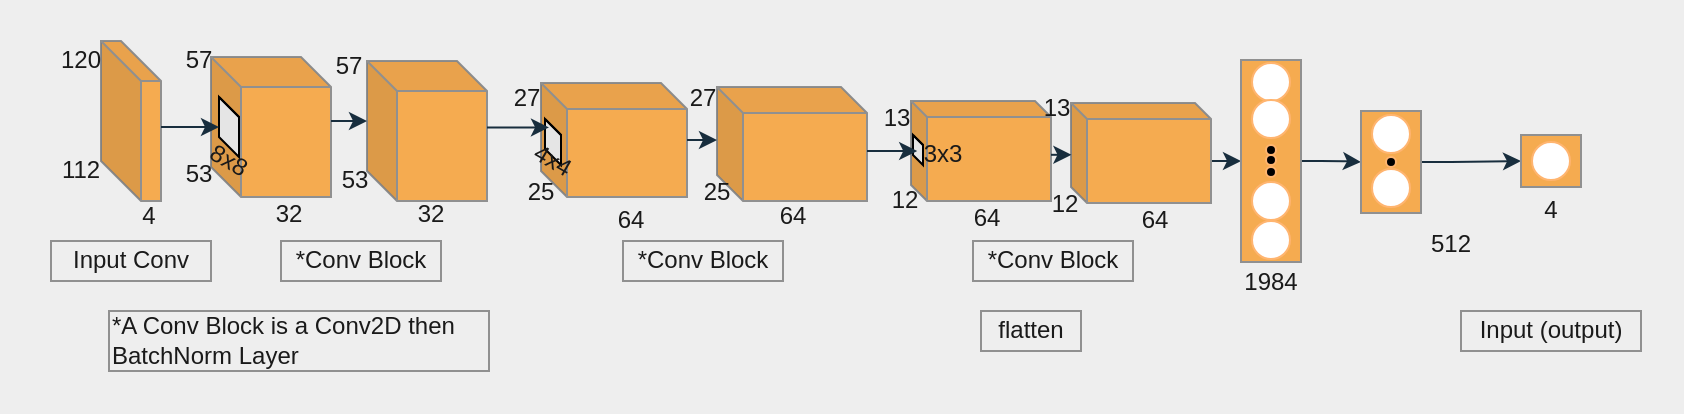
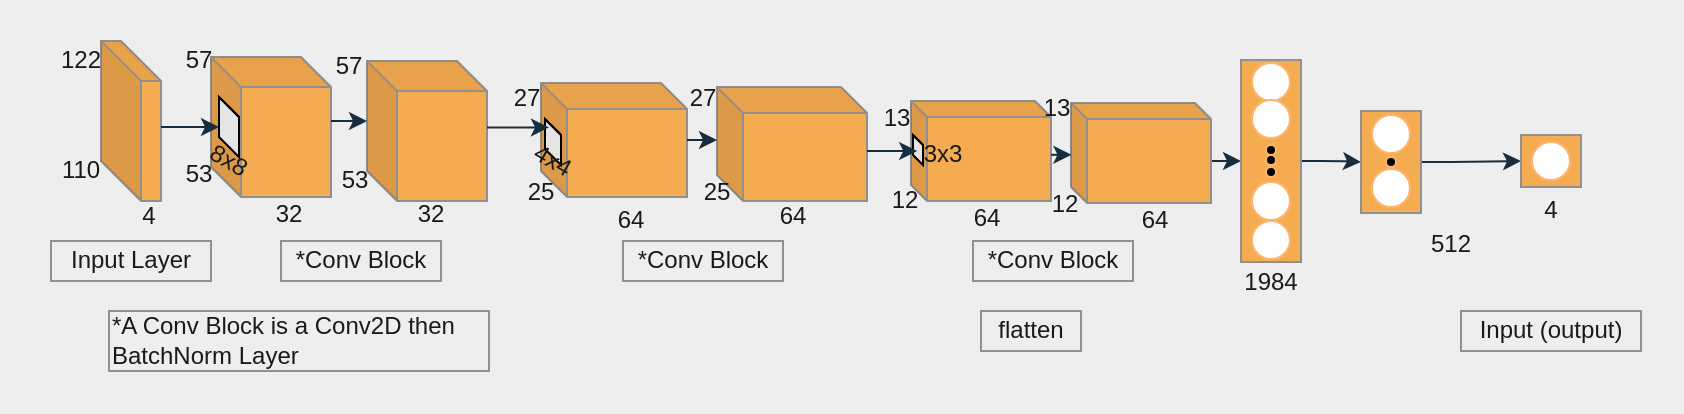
(82, 61) -> (82, 61)
(82, 171) -> (82, 171)
(132, 261) -> (132, 261)
